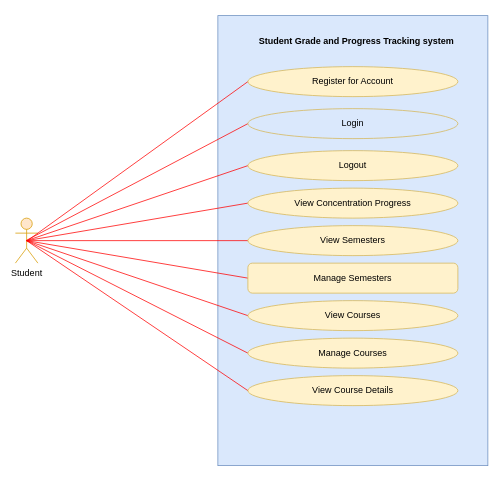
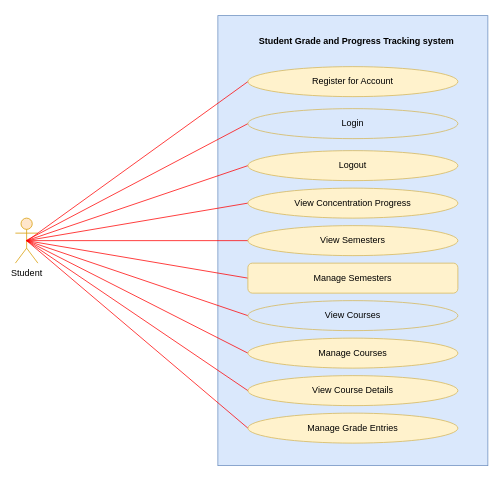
(353, 315) -> (353, 315)
none -> (143, 339)
none -> (353, 428)
